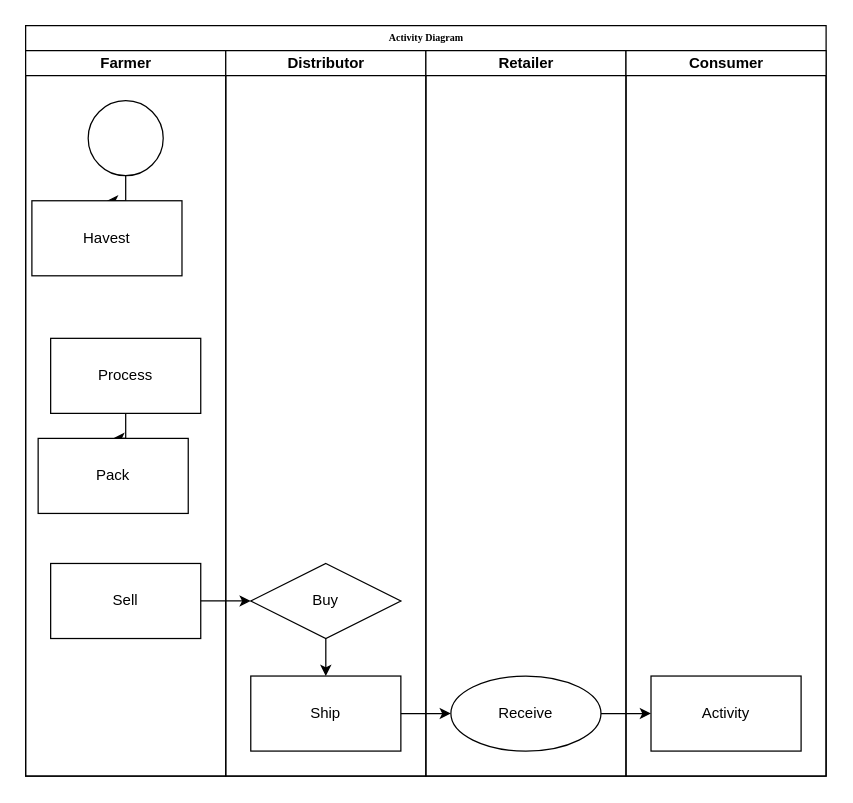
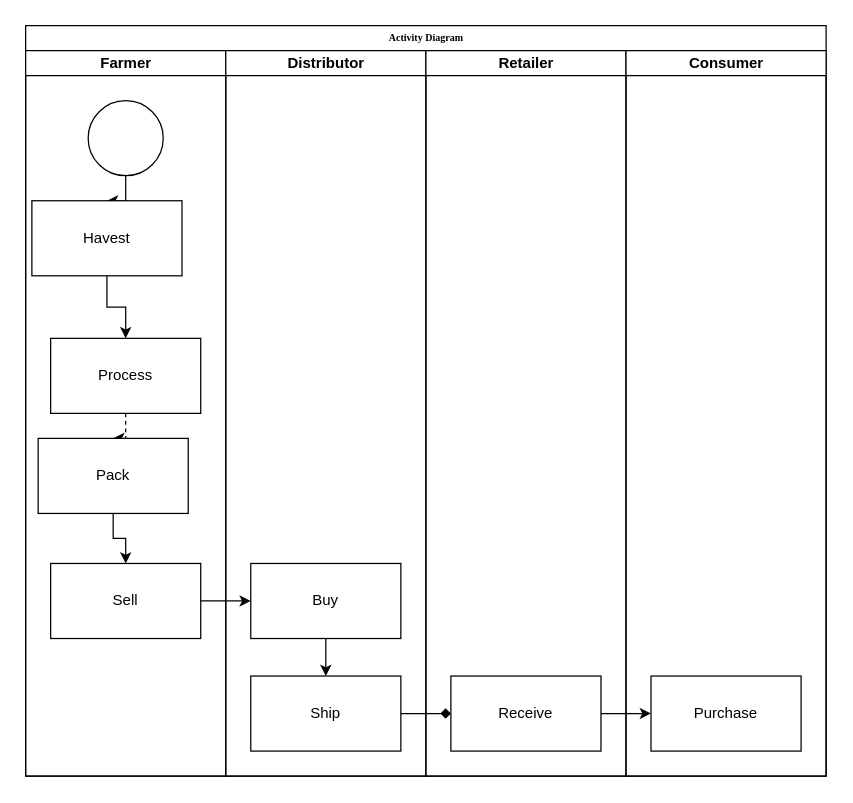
none -> (112, 307)
(126, 426) -> (126, 426)
none -> (115, 538)
(326, 601) -> (326, 601)
(441, 713) -> (440, 713)
(526, 713) -> (526, 713)
(726, 713) -> (726, 713)
